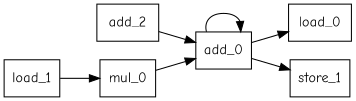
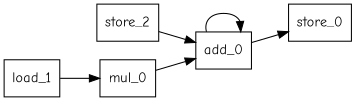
(128, 23) -> (128, 23)
(320, 23) -> (320, 23)
(320, 78) -> none
